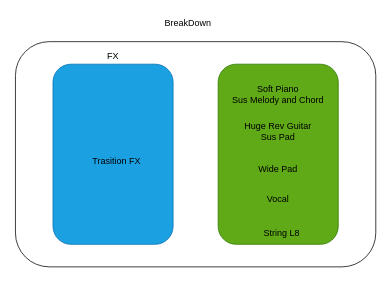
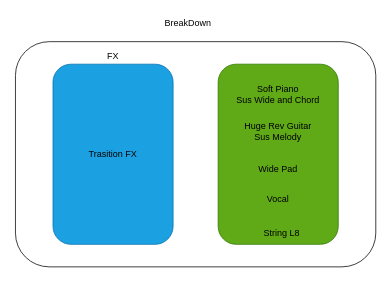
(278, 94) -> (278, 94)
(278, 132) -> (278, 132)
(117, 162) -> (113, 154)
